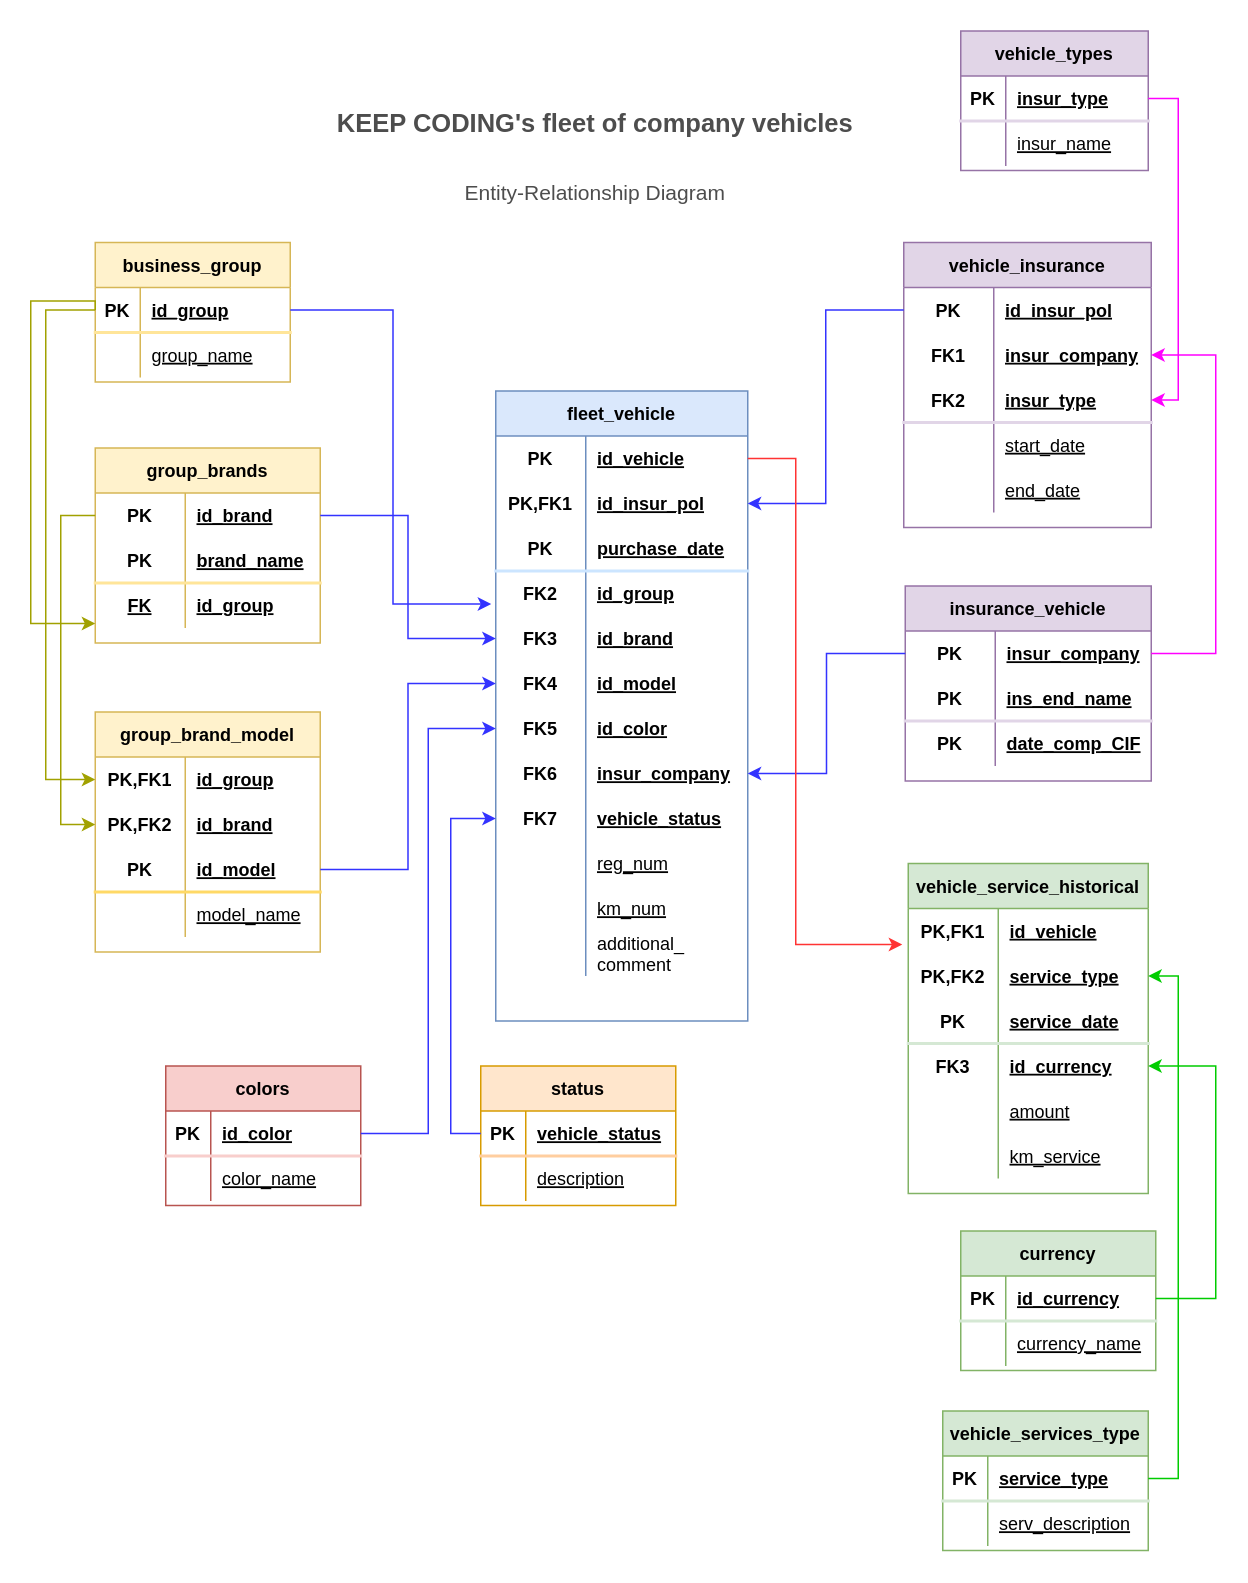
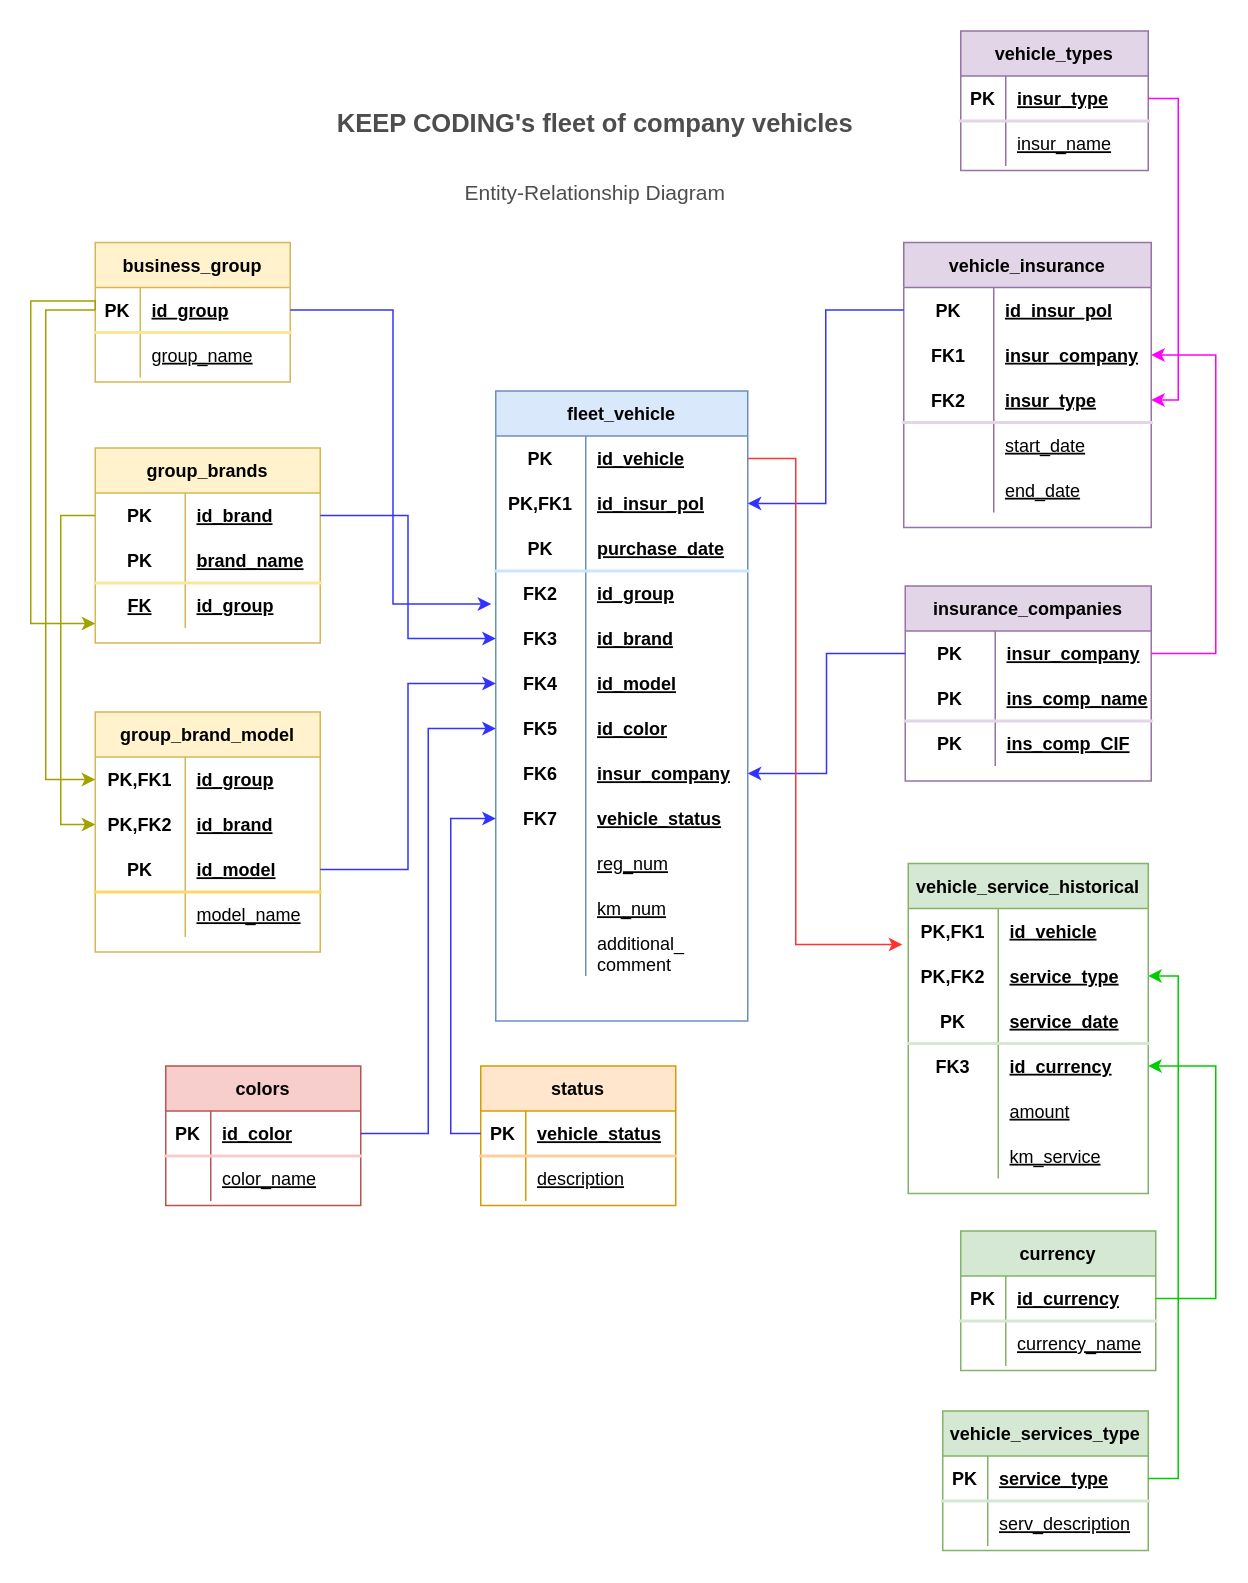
(1028, 609) -> (1028, 609)
(1065, 699) -> (1070, 699)
(1072, 744) -> (1065, 744)
